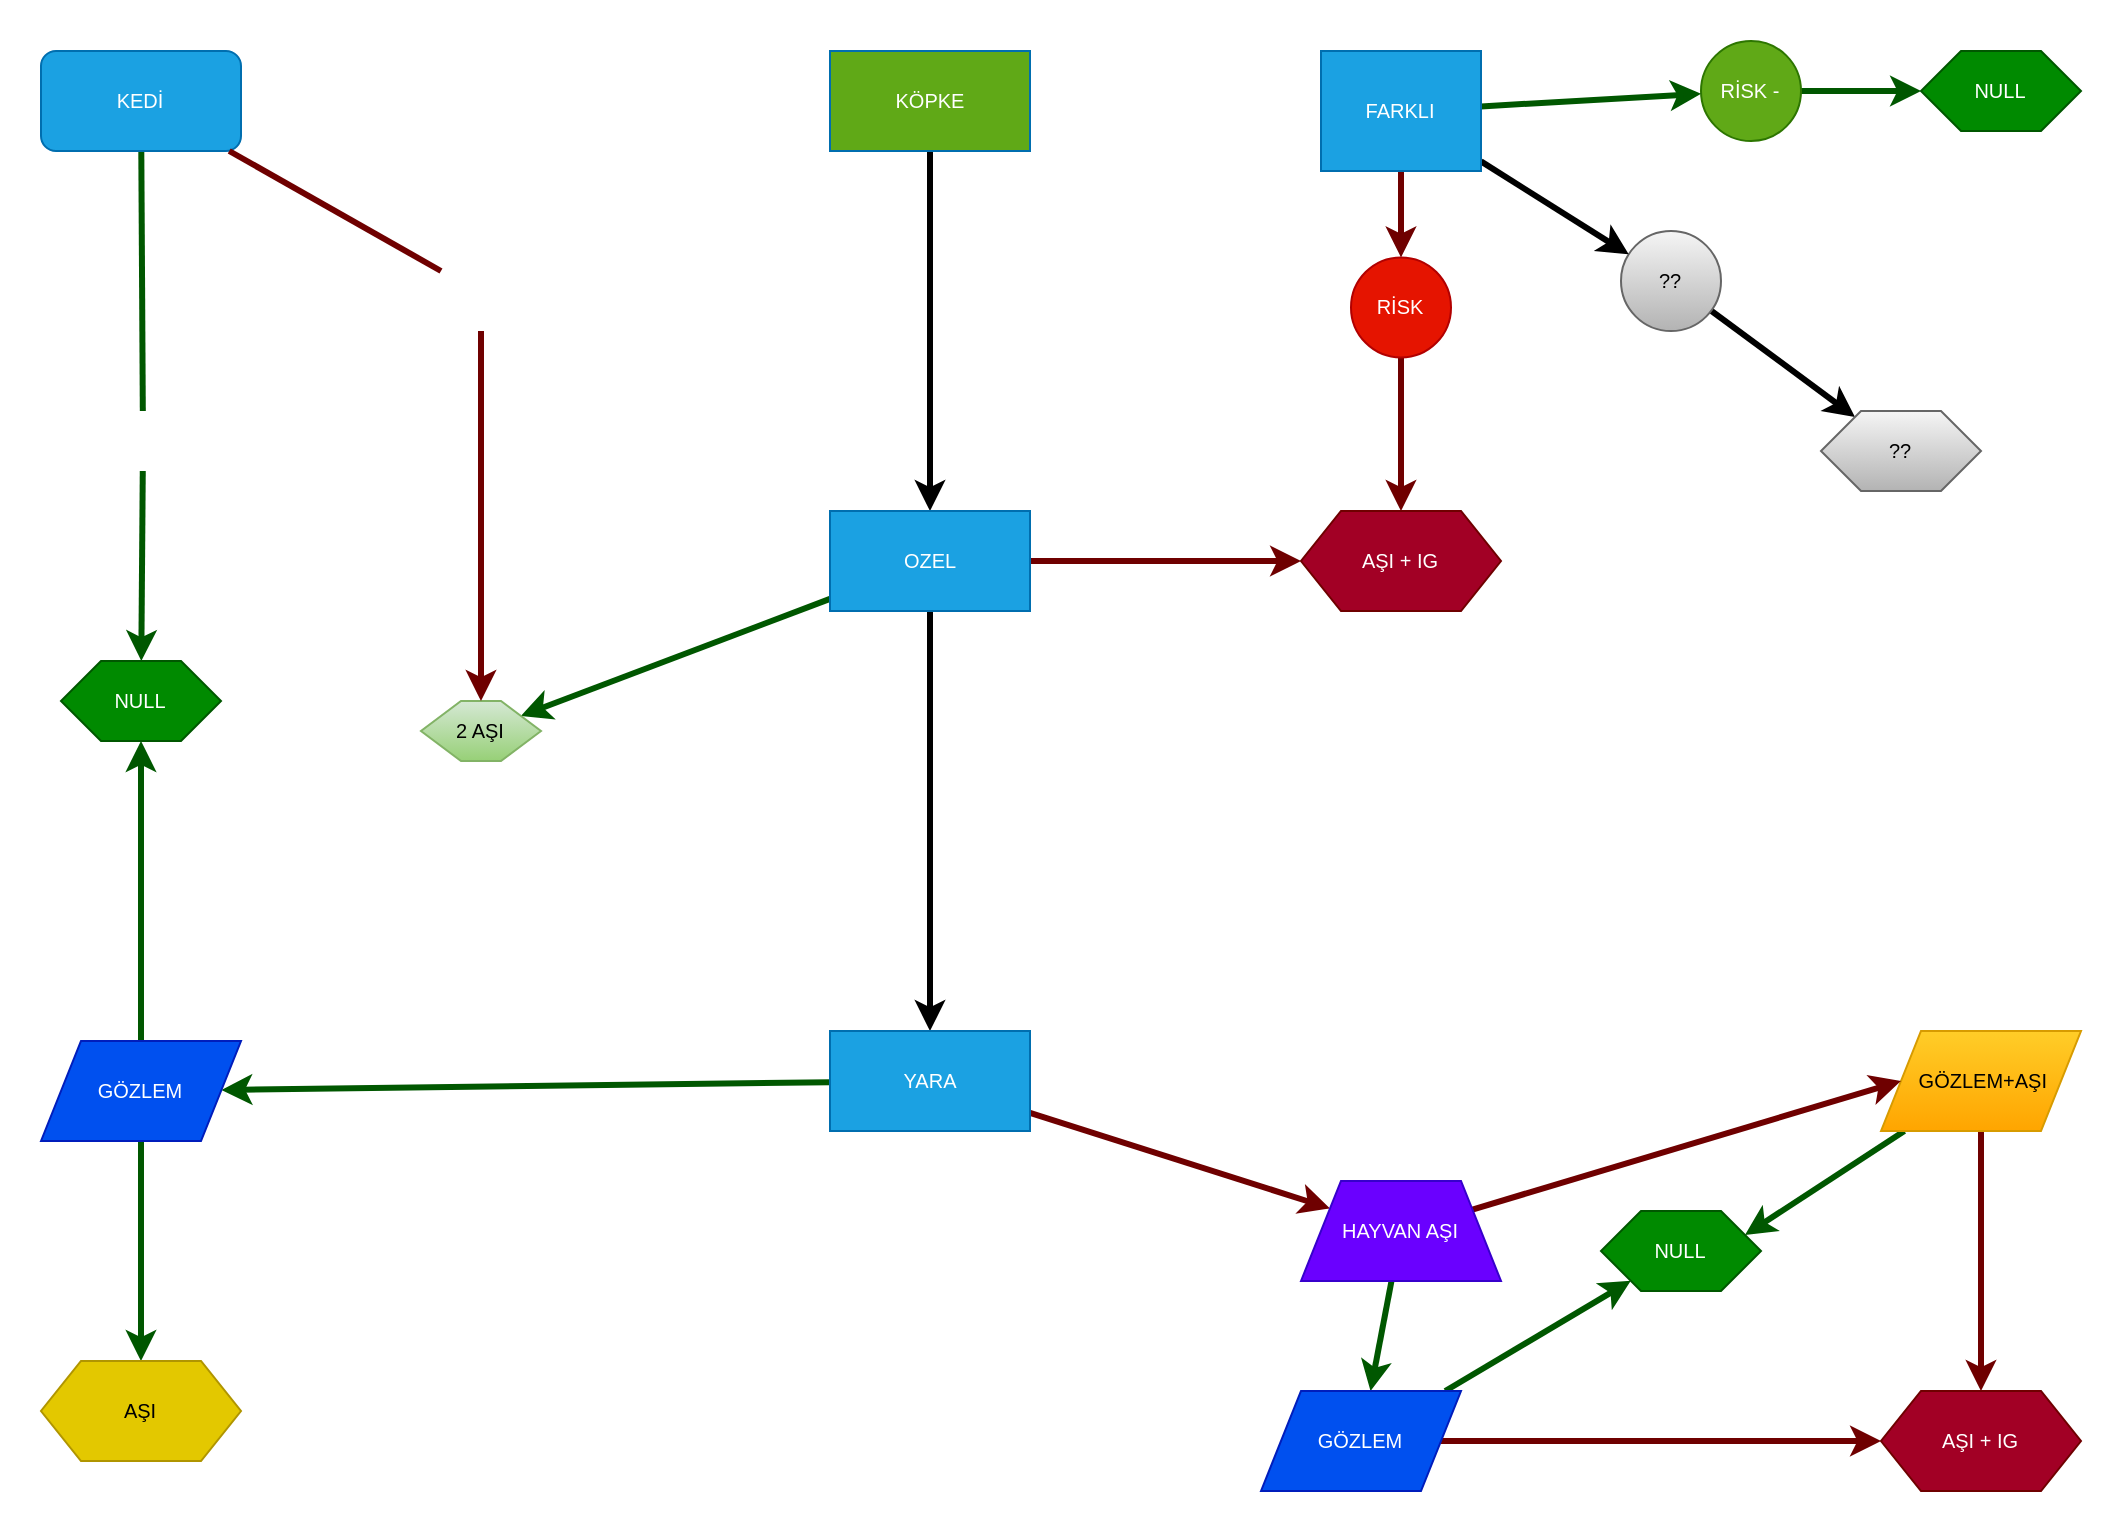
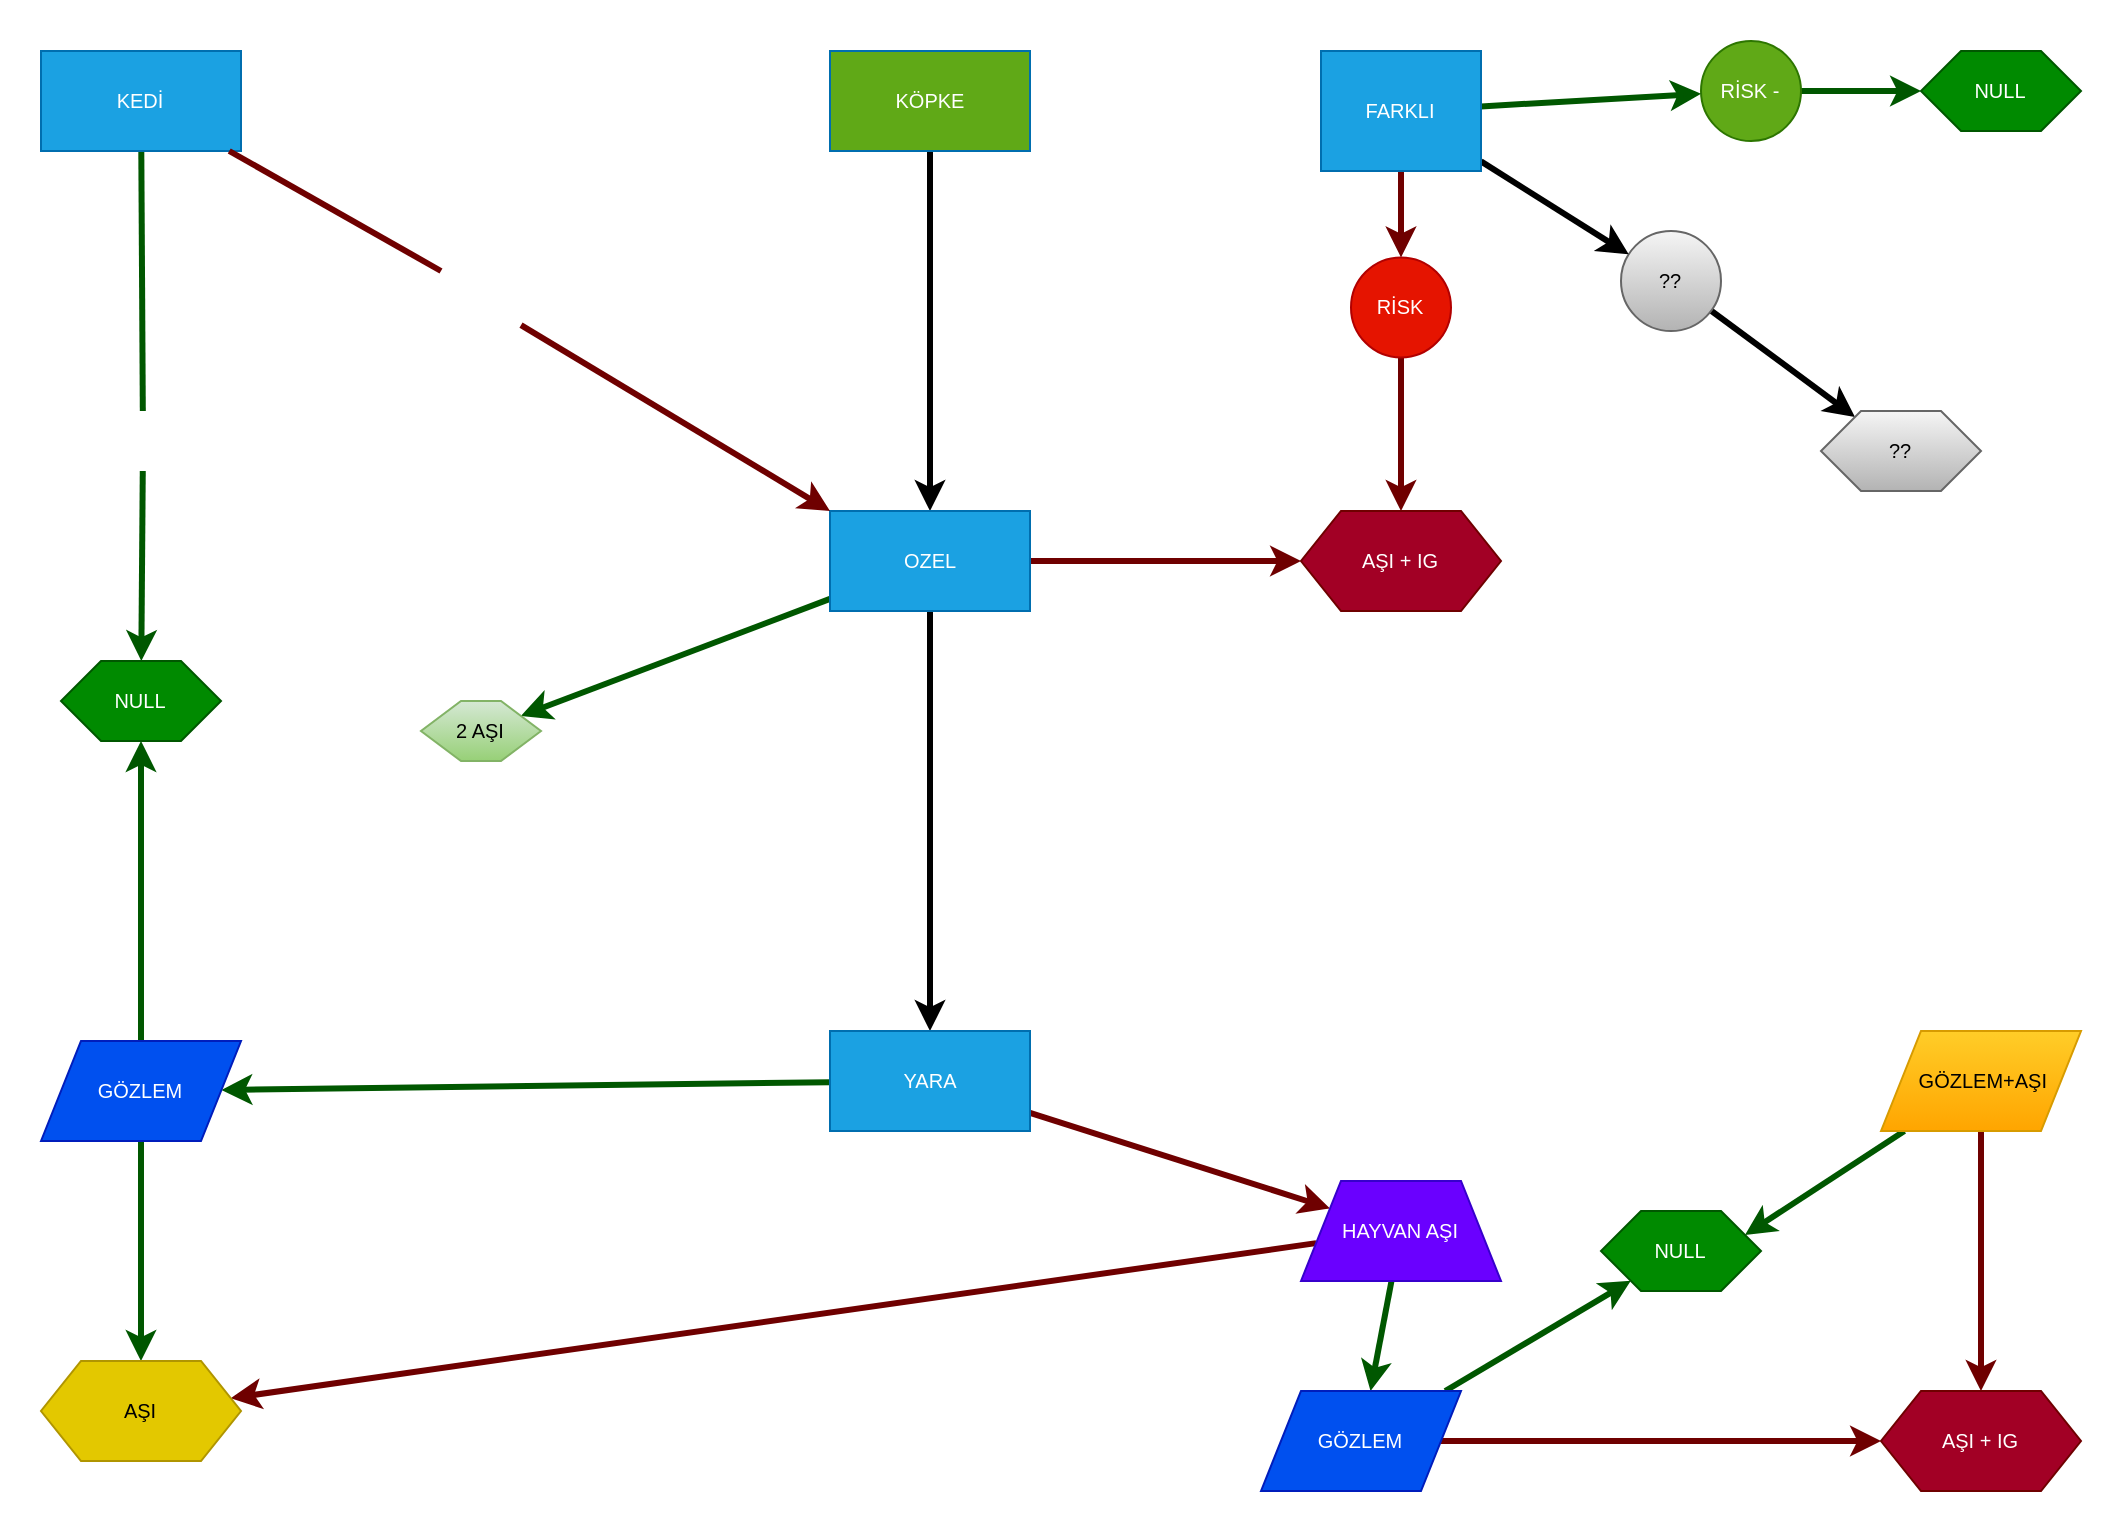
(141, 101) -> (141, 101)
(481, 505) -> (667, 413)
(1677, 1148) -> (783, 1319)
